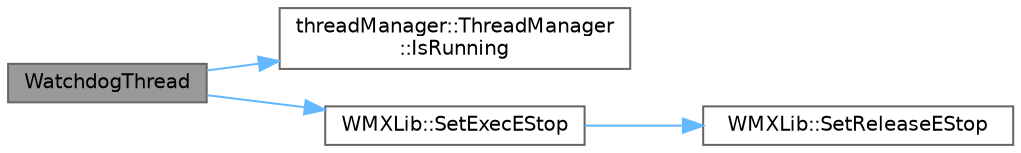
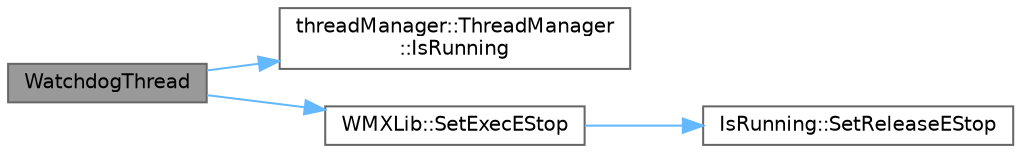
(858, 126) -> (858, 126)
